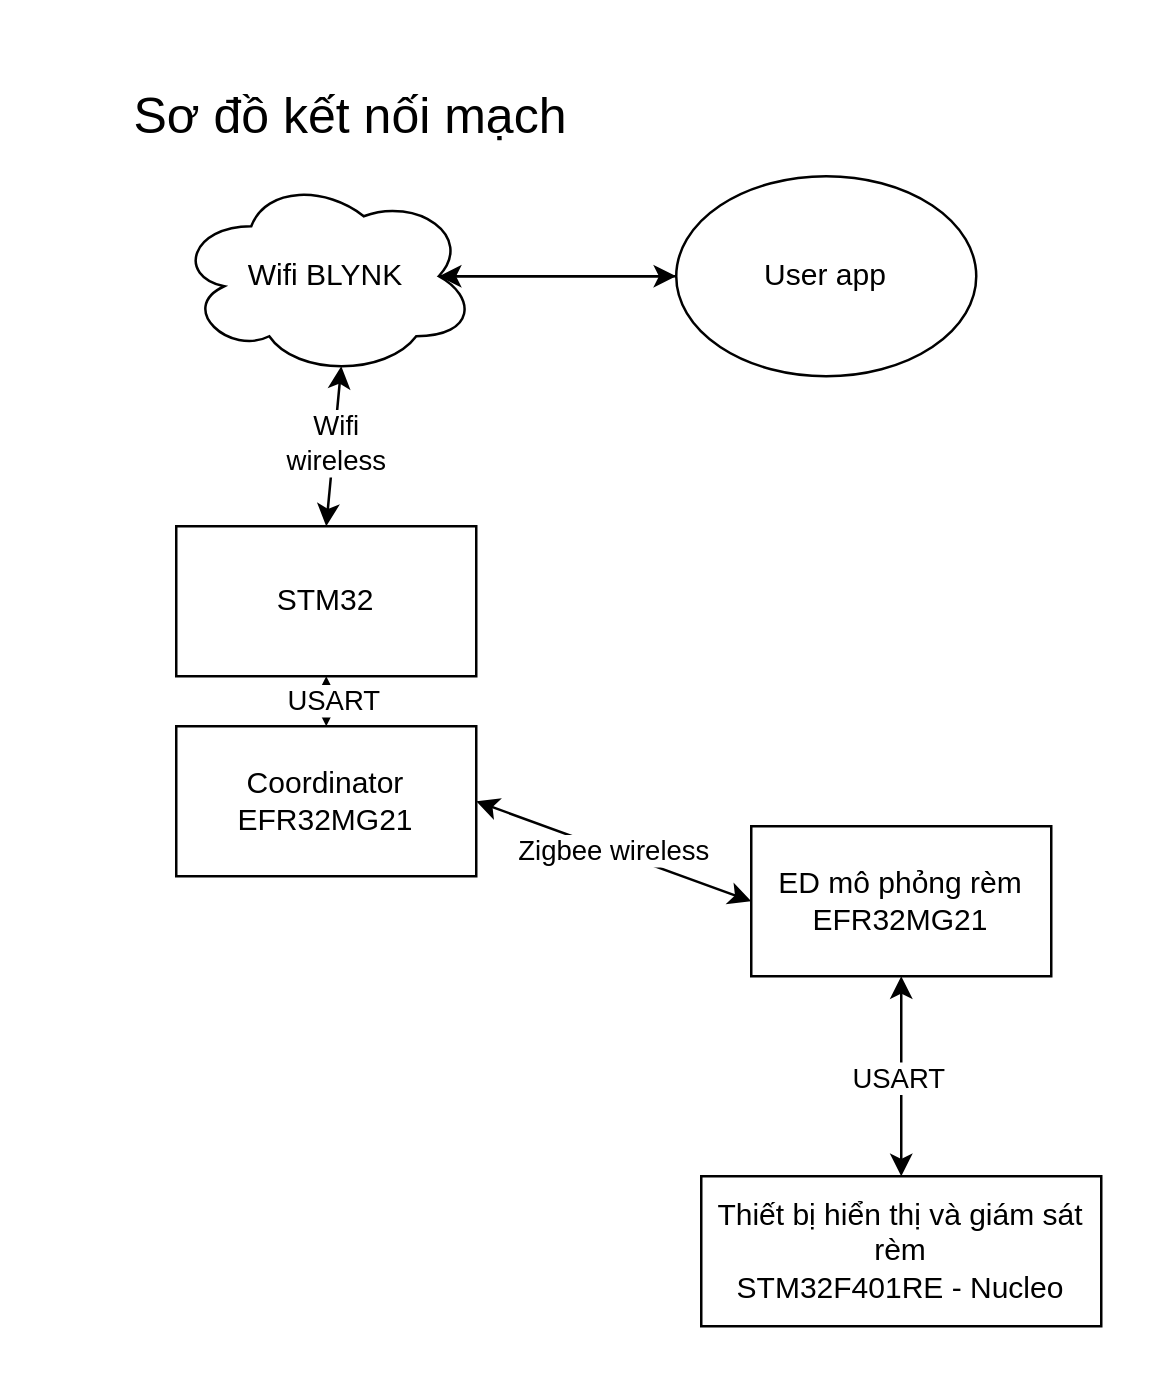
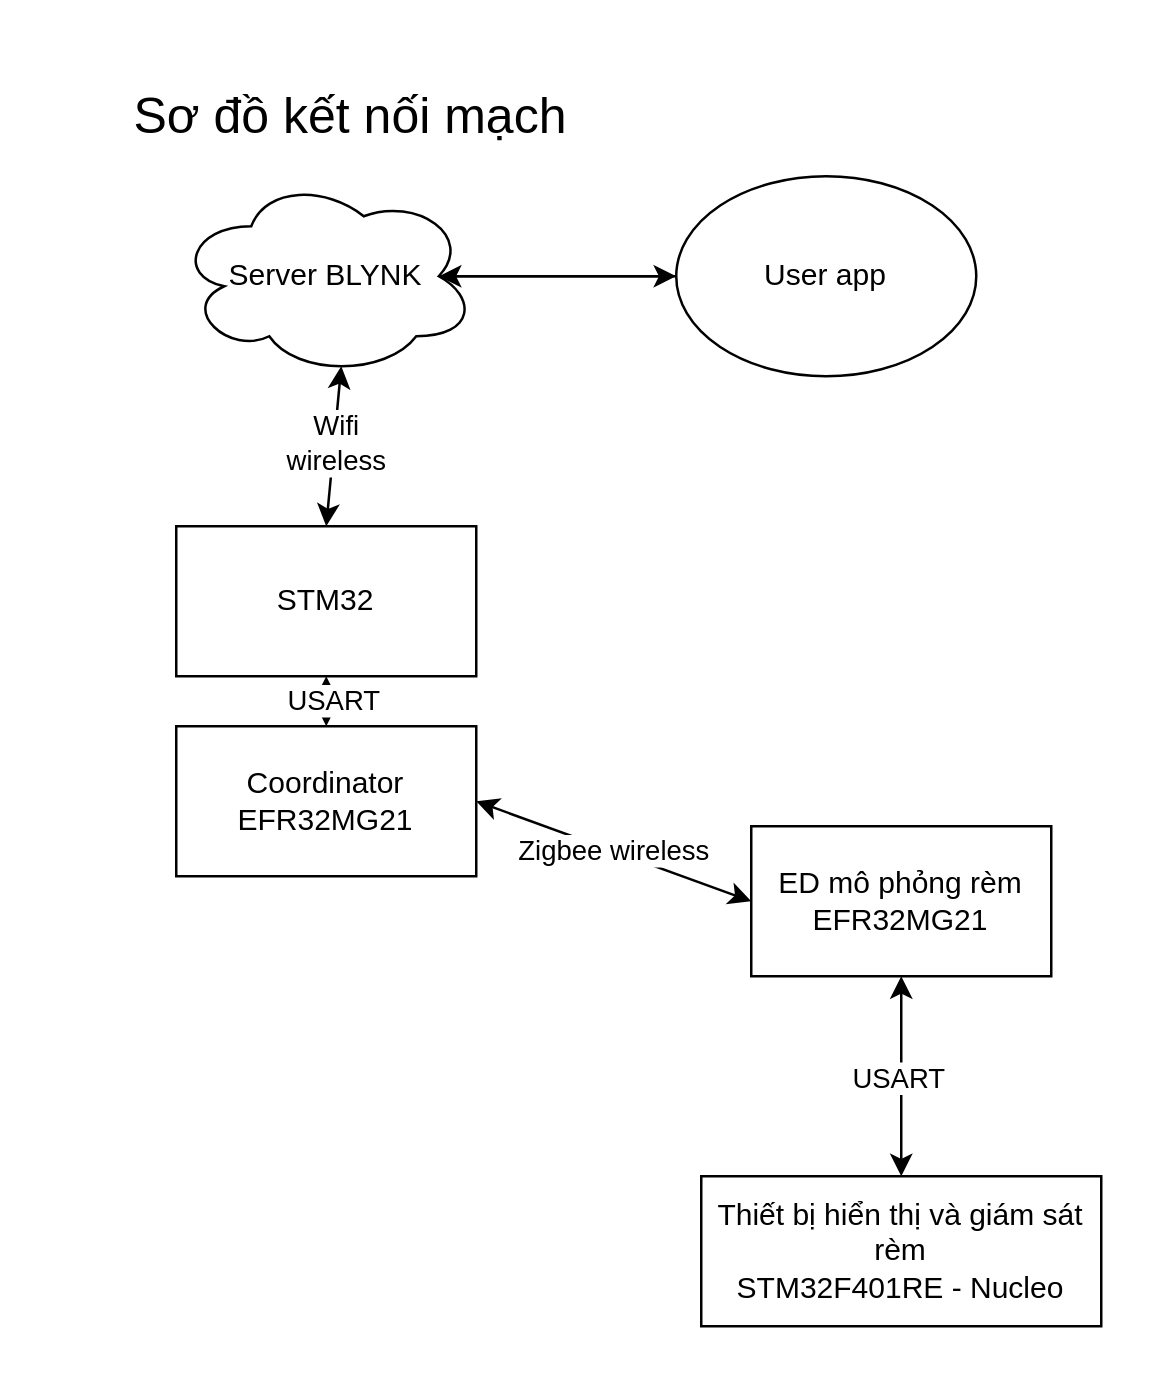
(326, 276) -> (326, 276)
